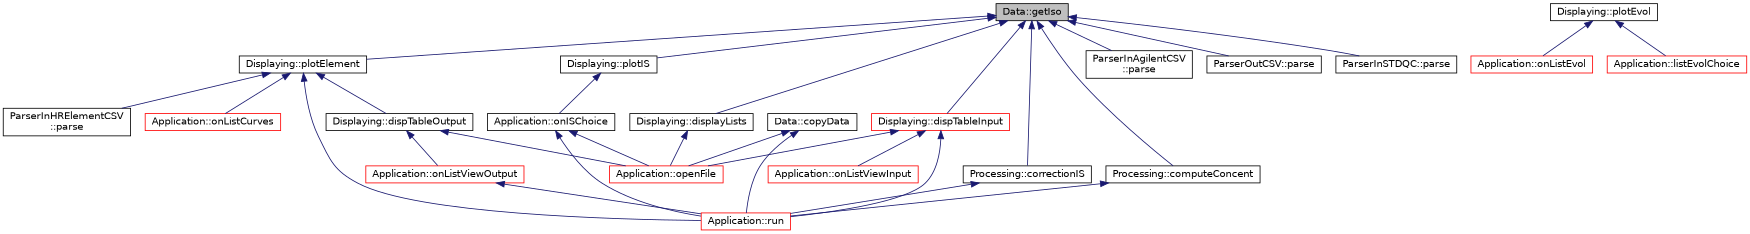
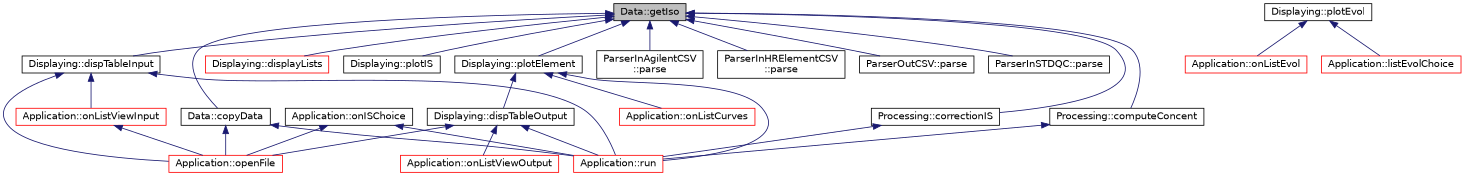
none -> (367, 22)
(192, 92) -> (713, 37)
(577, 96) -> none
(691, 122) -> (267, 64)
(940, 122) -> (91, 64)
(677, 152) -> (163, 142)
(603, 199) -> (564, 142)
